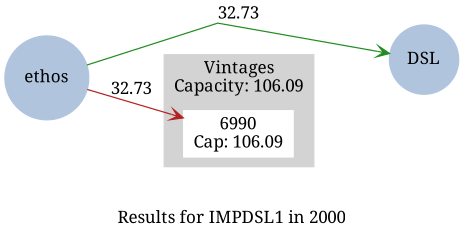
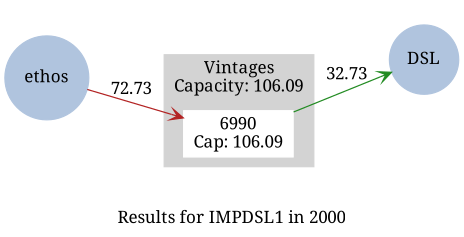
(230, 25) -> (337, 94)
(131, 89) -> (131, 89)
